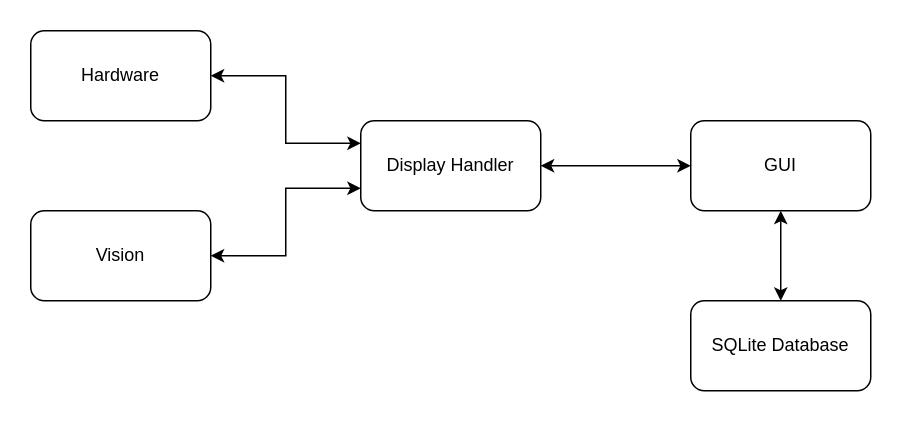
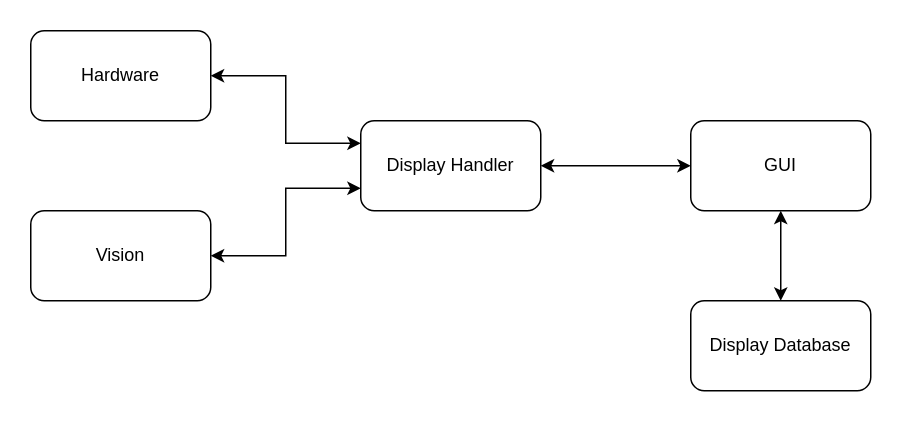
(781, 346) -> (781, 346)
